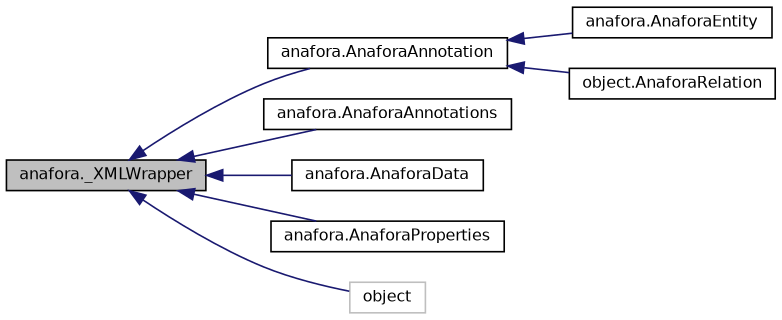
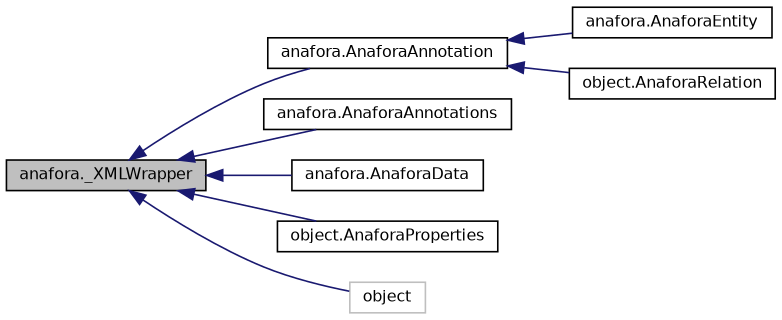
(388, 236) -> (388, 236)
